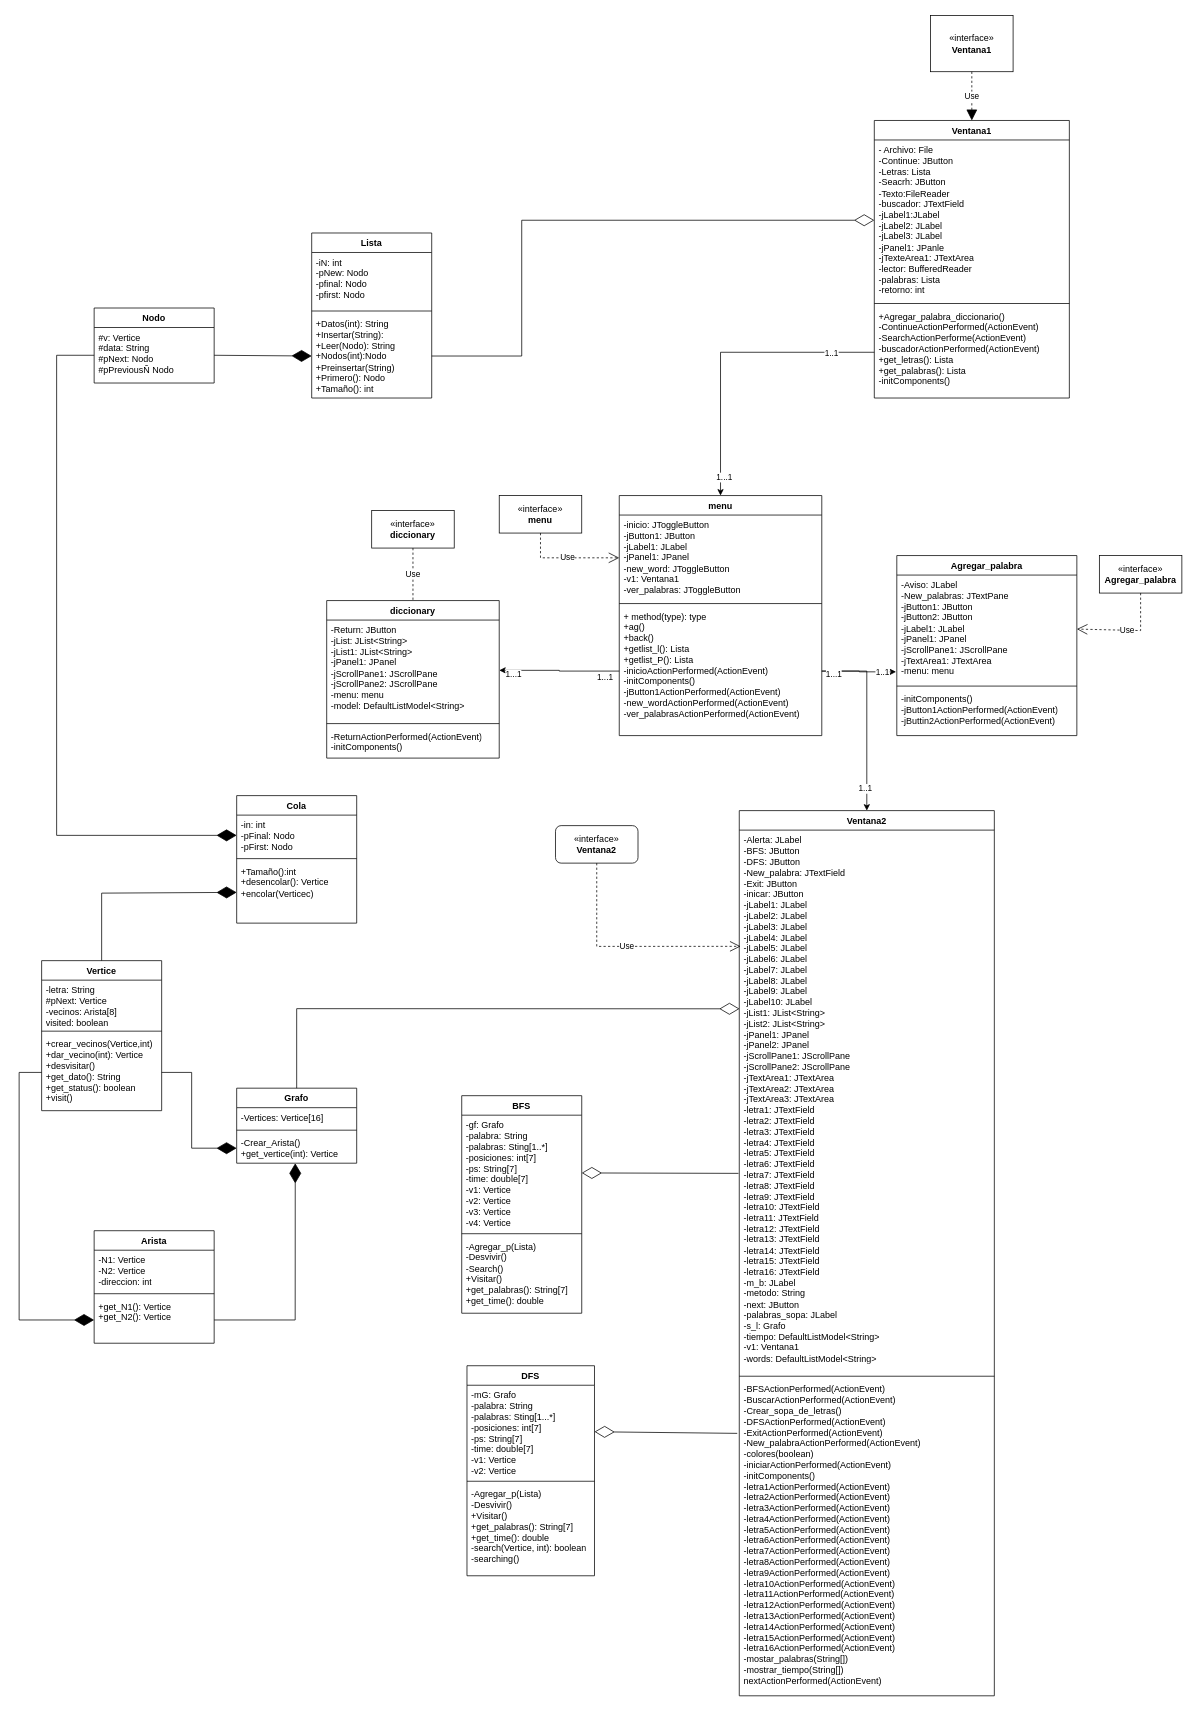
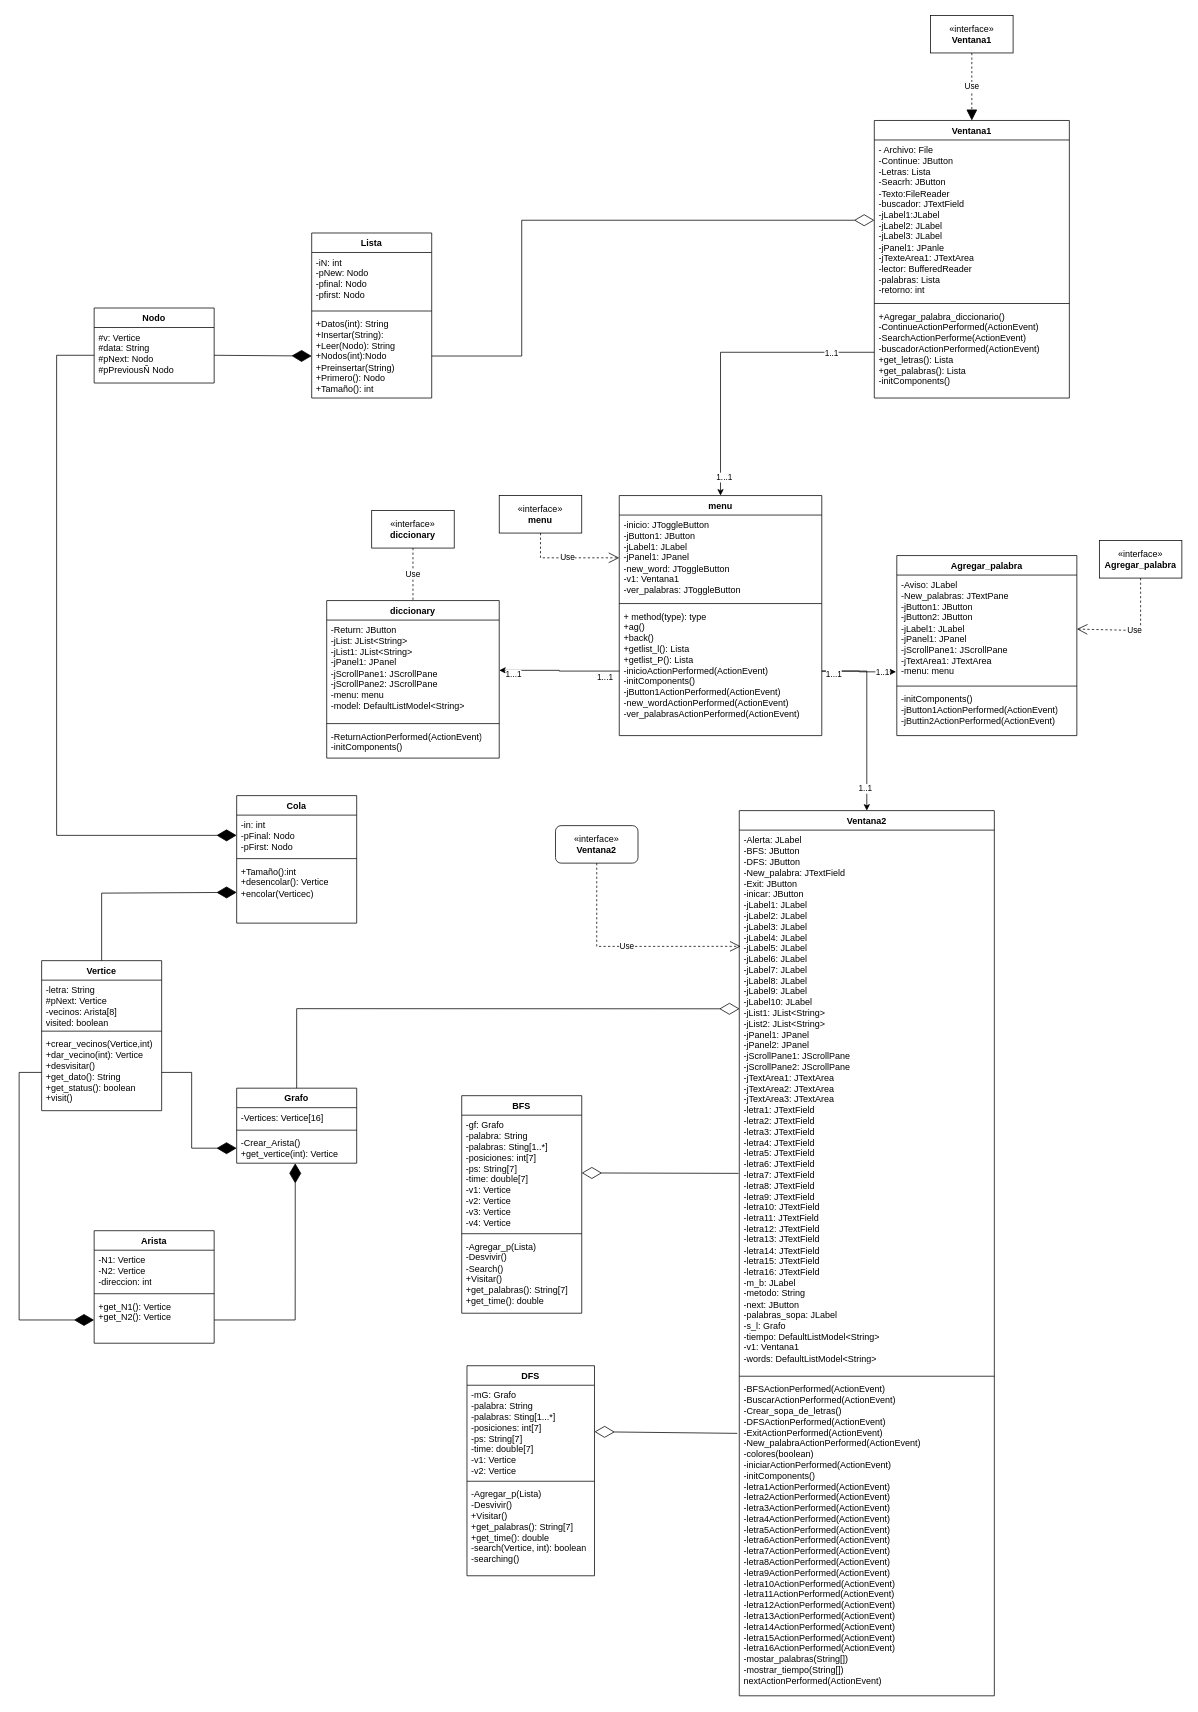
(972, 44) -> (972, 34)
(1140, 574) -> (1140, 559)
